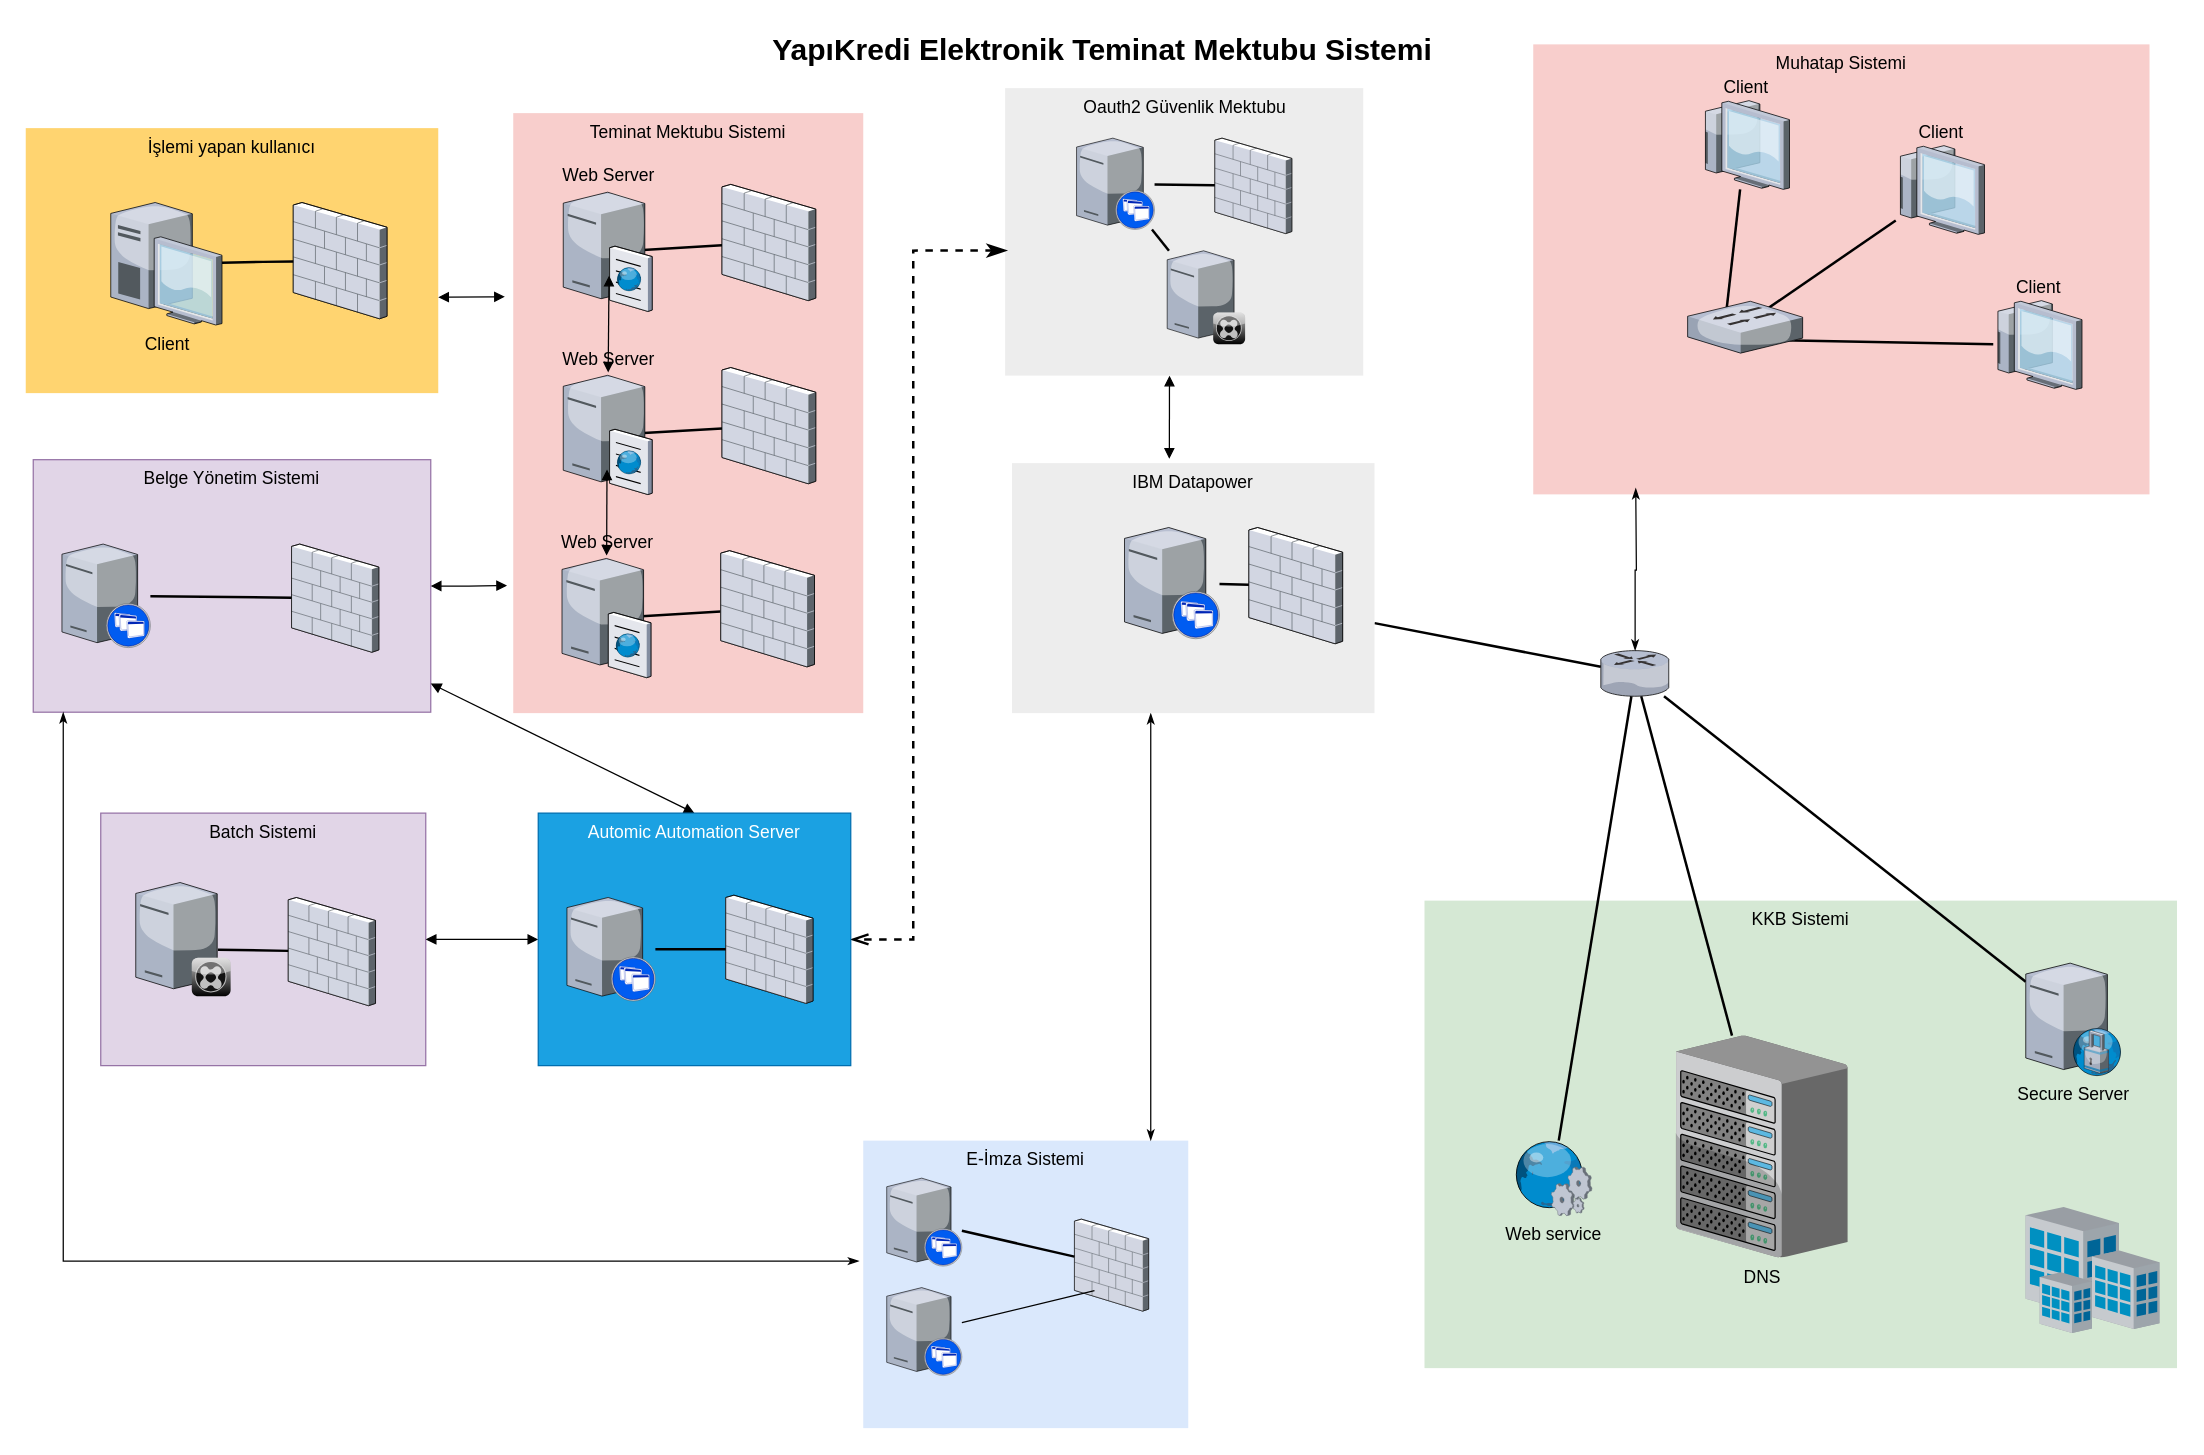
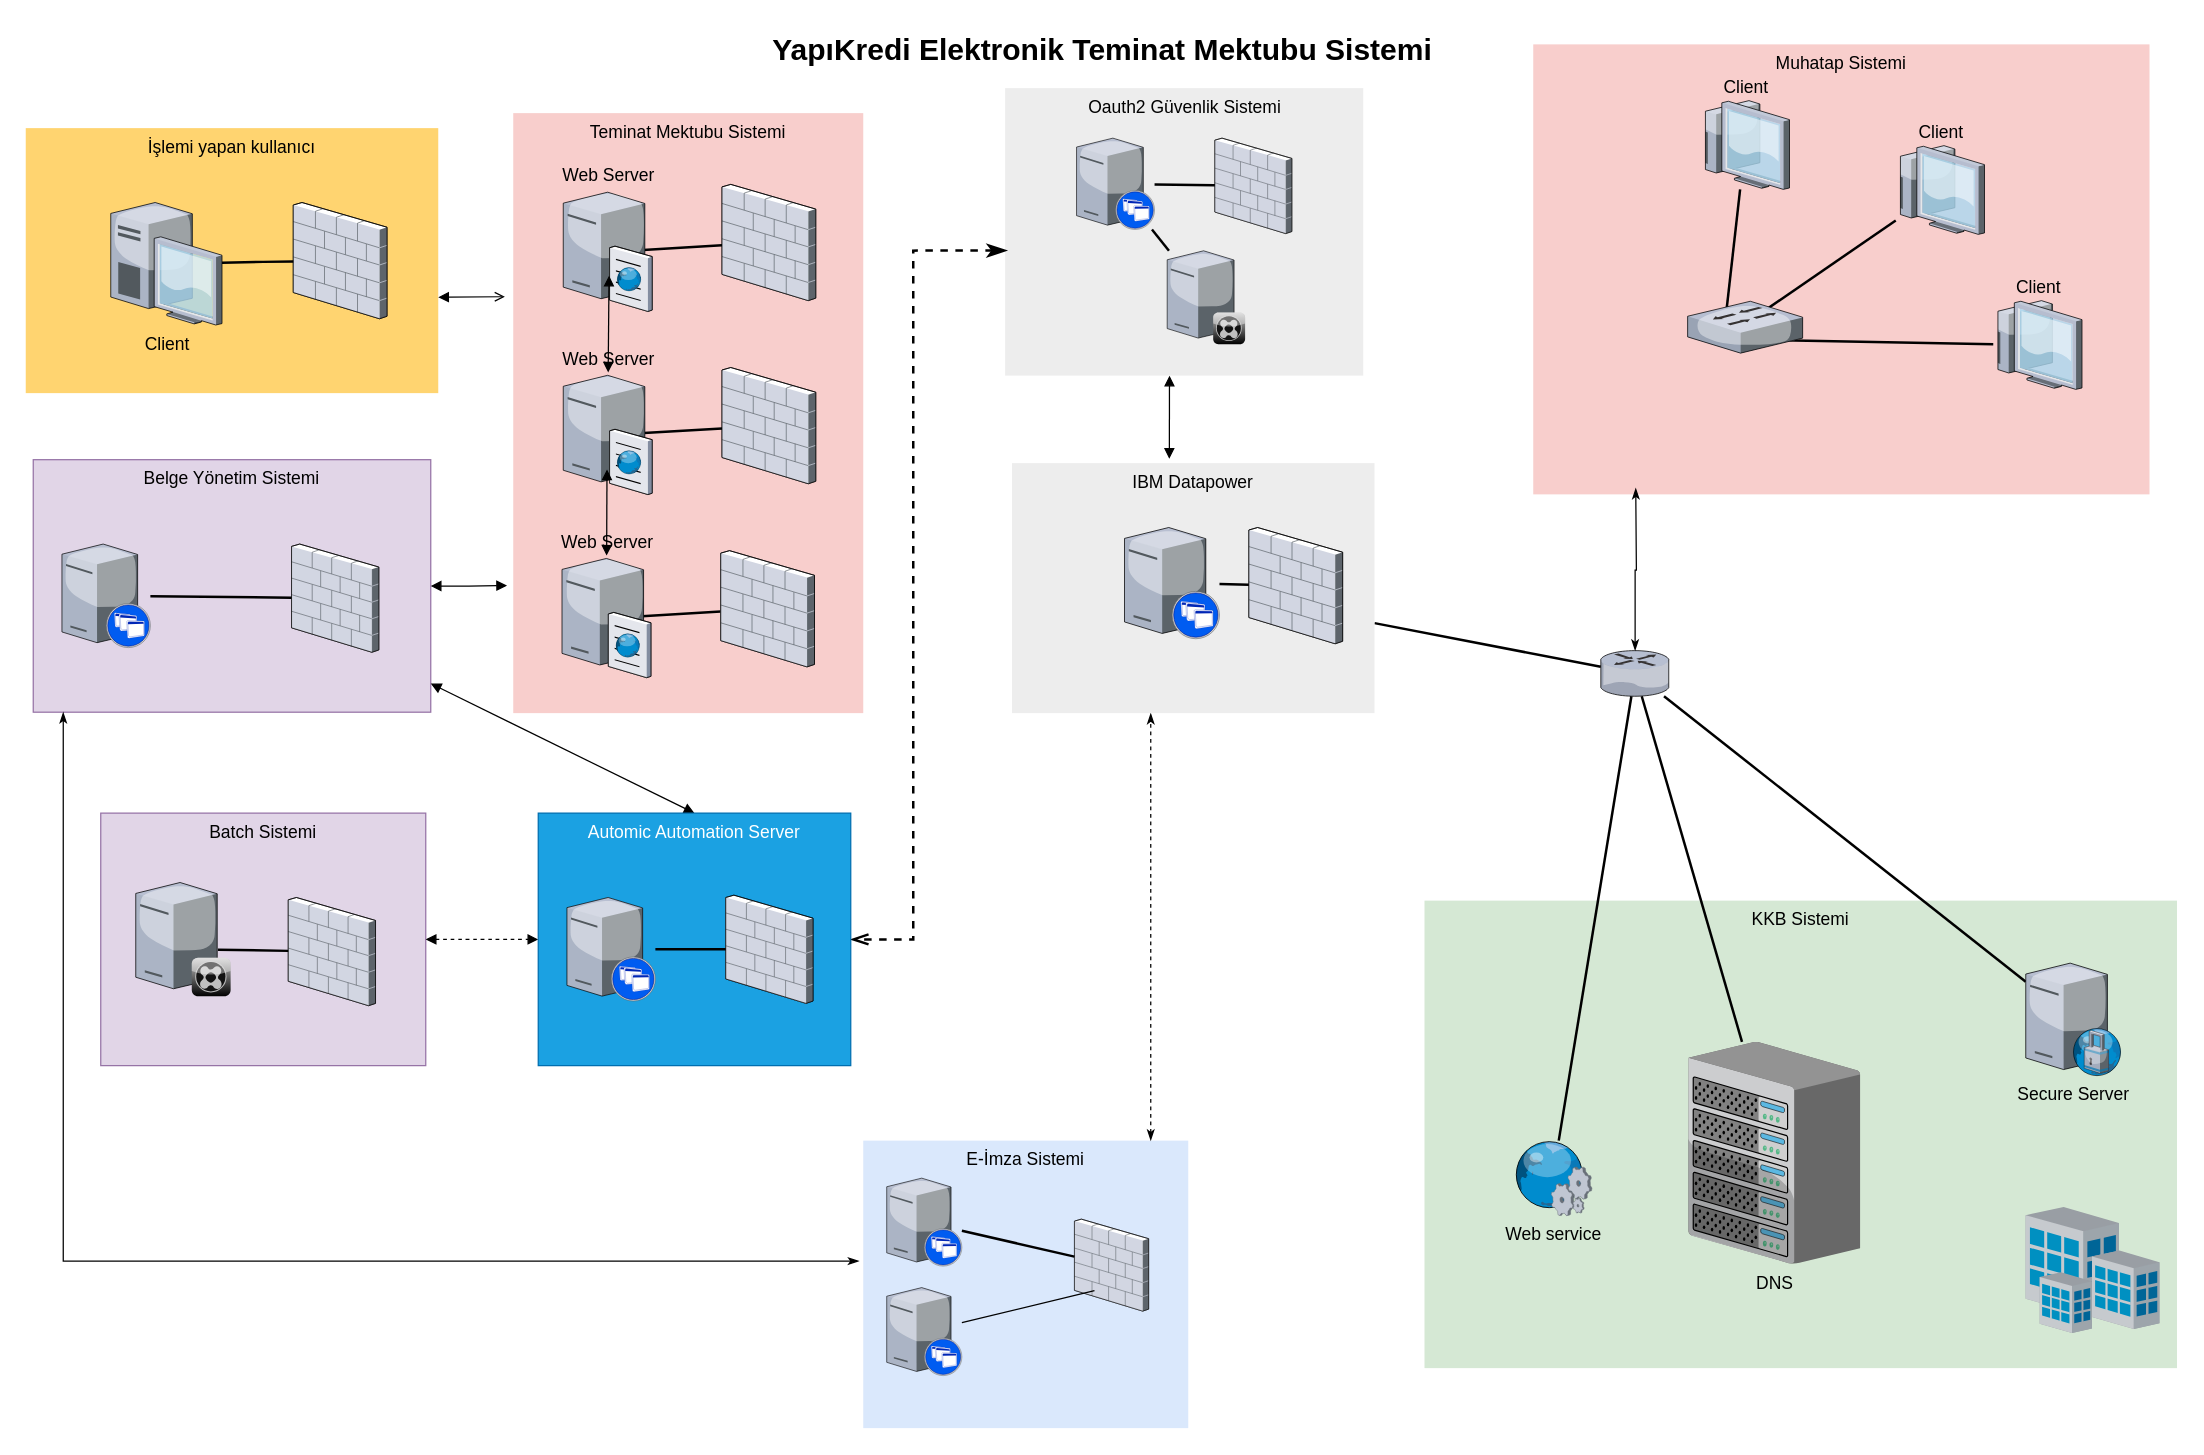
(1185, 107) -> (1185, 107)
(493, 297) -> (496, 297)
(1151, 925) -> (1151, 925)
(482, 939) -> (482, 939)
(1762, 1147) -> (1774, 1153)
